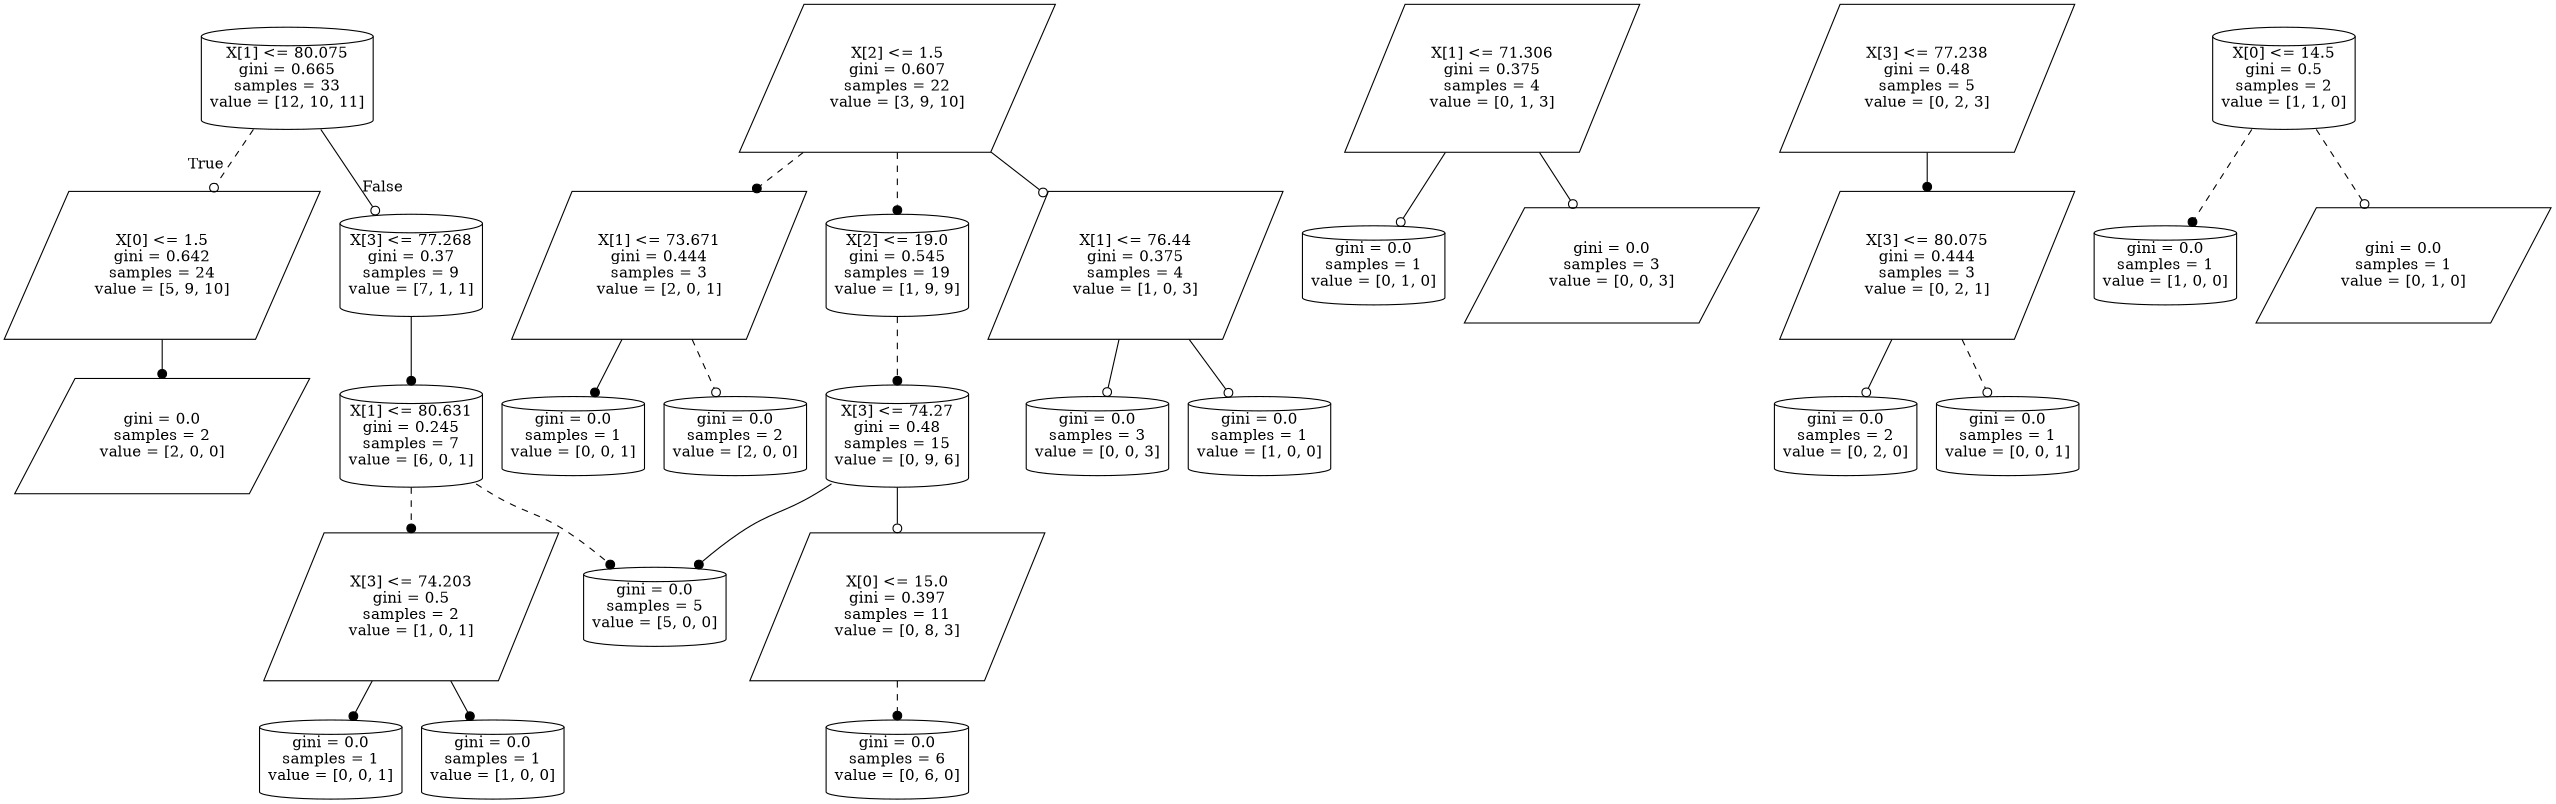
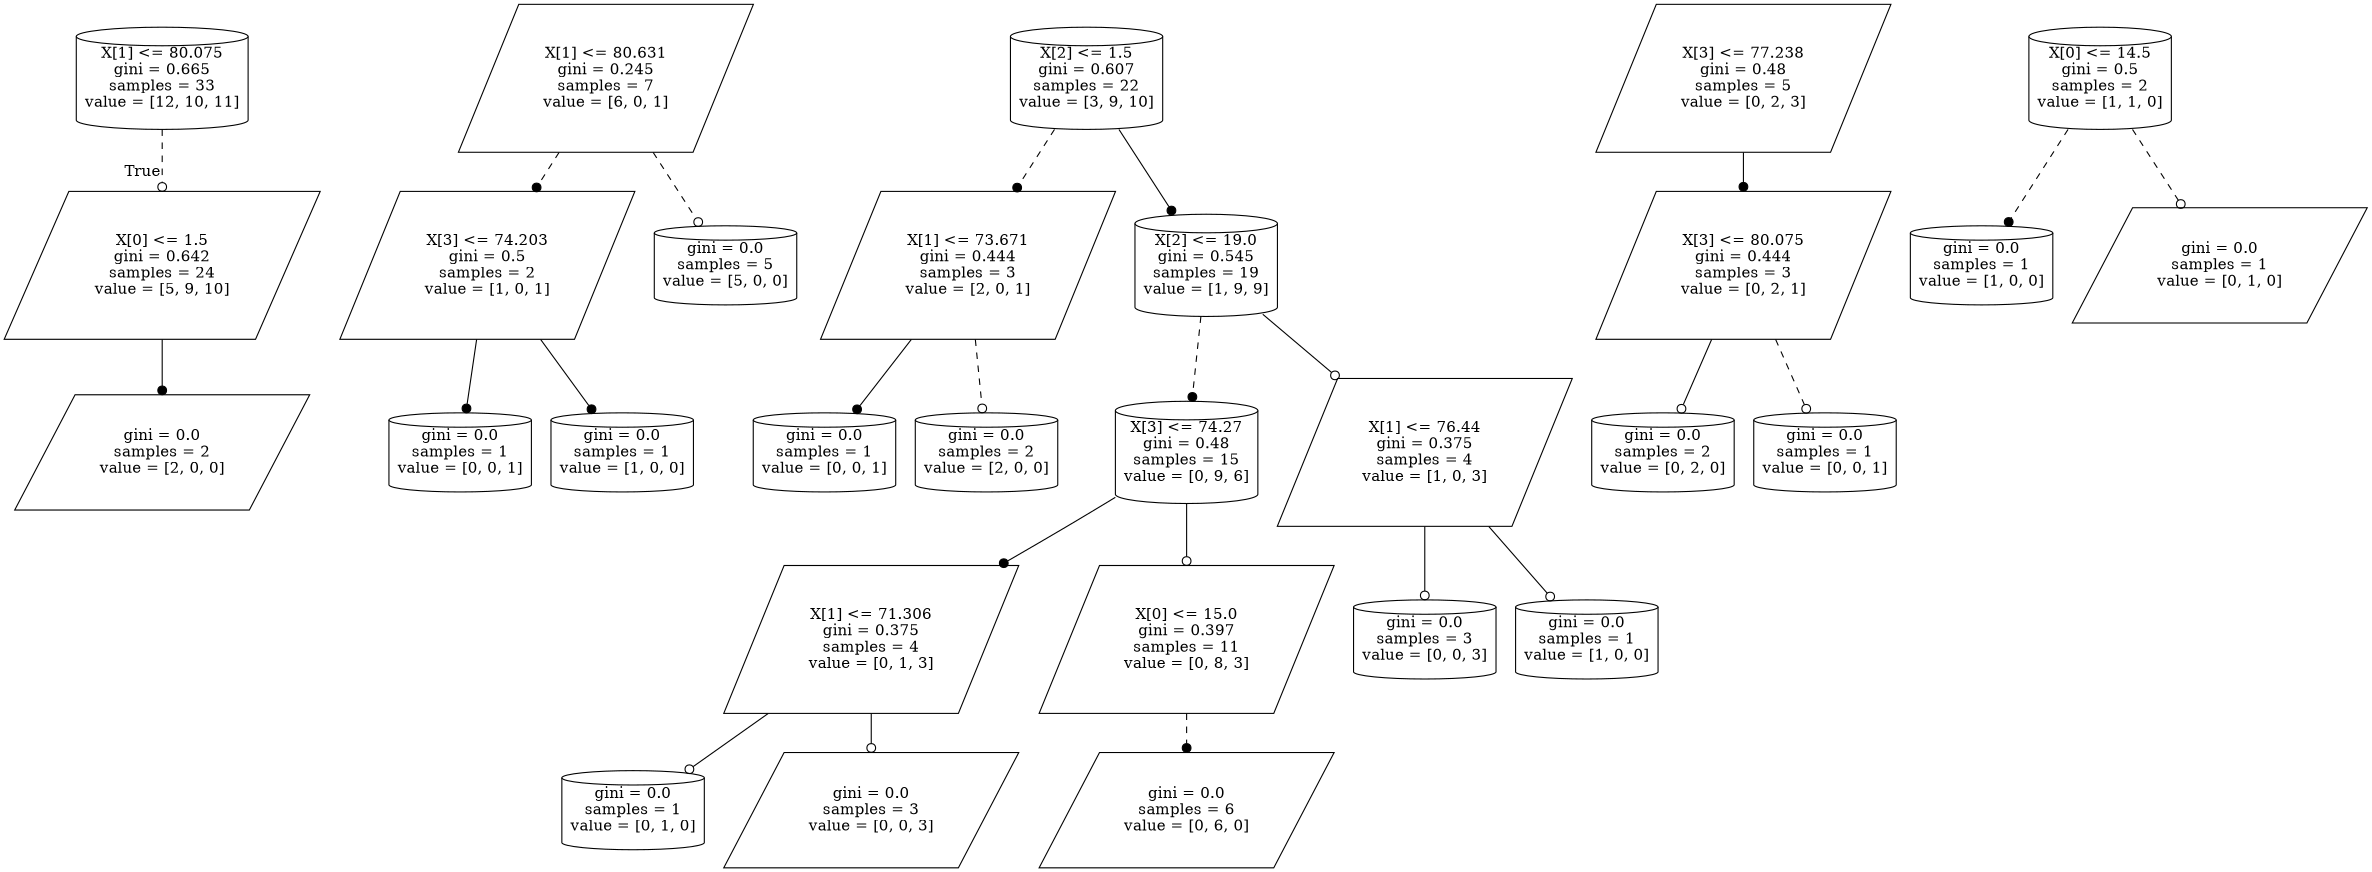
(897, 78) -> (1087, 78)
(1015, 171) -> (1297, 343)
(897, 179) -> (1144, 168)
(411, 265) -> none
(411, 436) -> (606, 78)
(544, 519) -> (674, 185)
(764, 519) -> (1062, 529)
(897, 760) -> (1187, 810)
